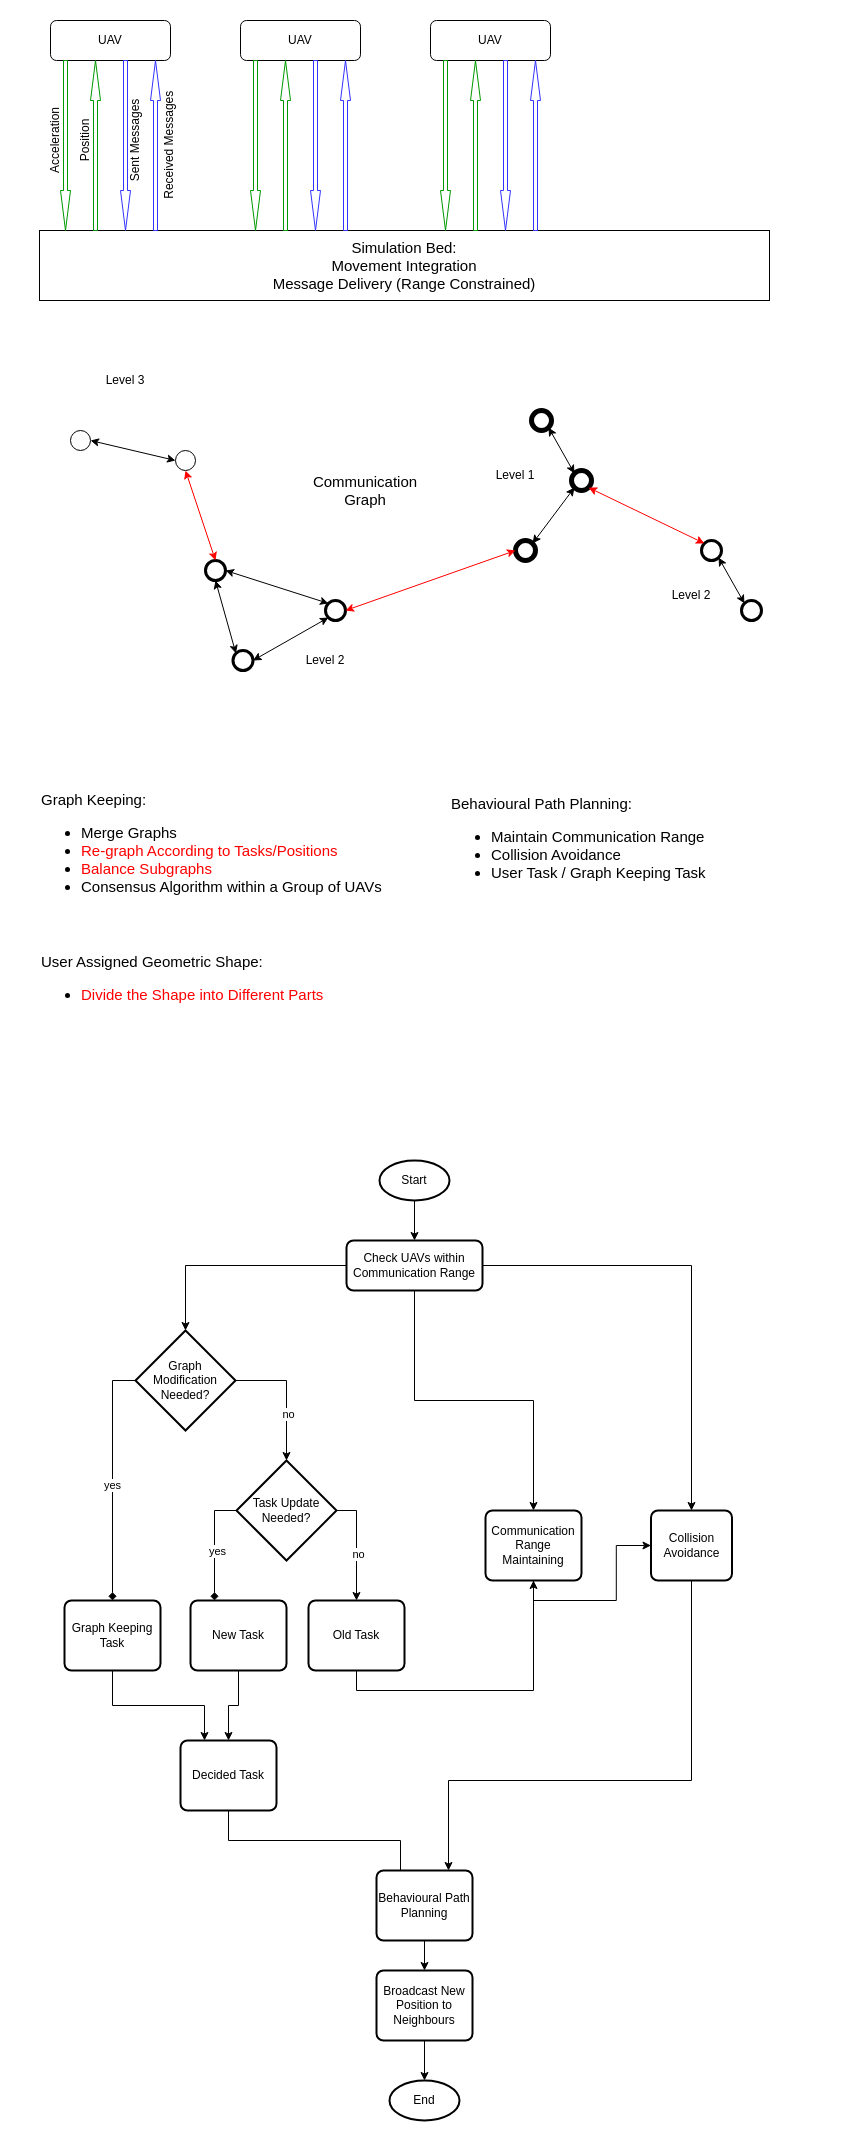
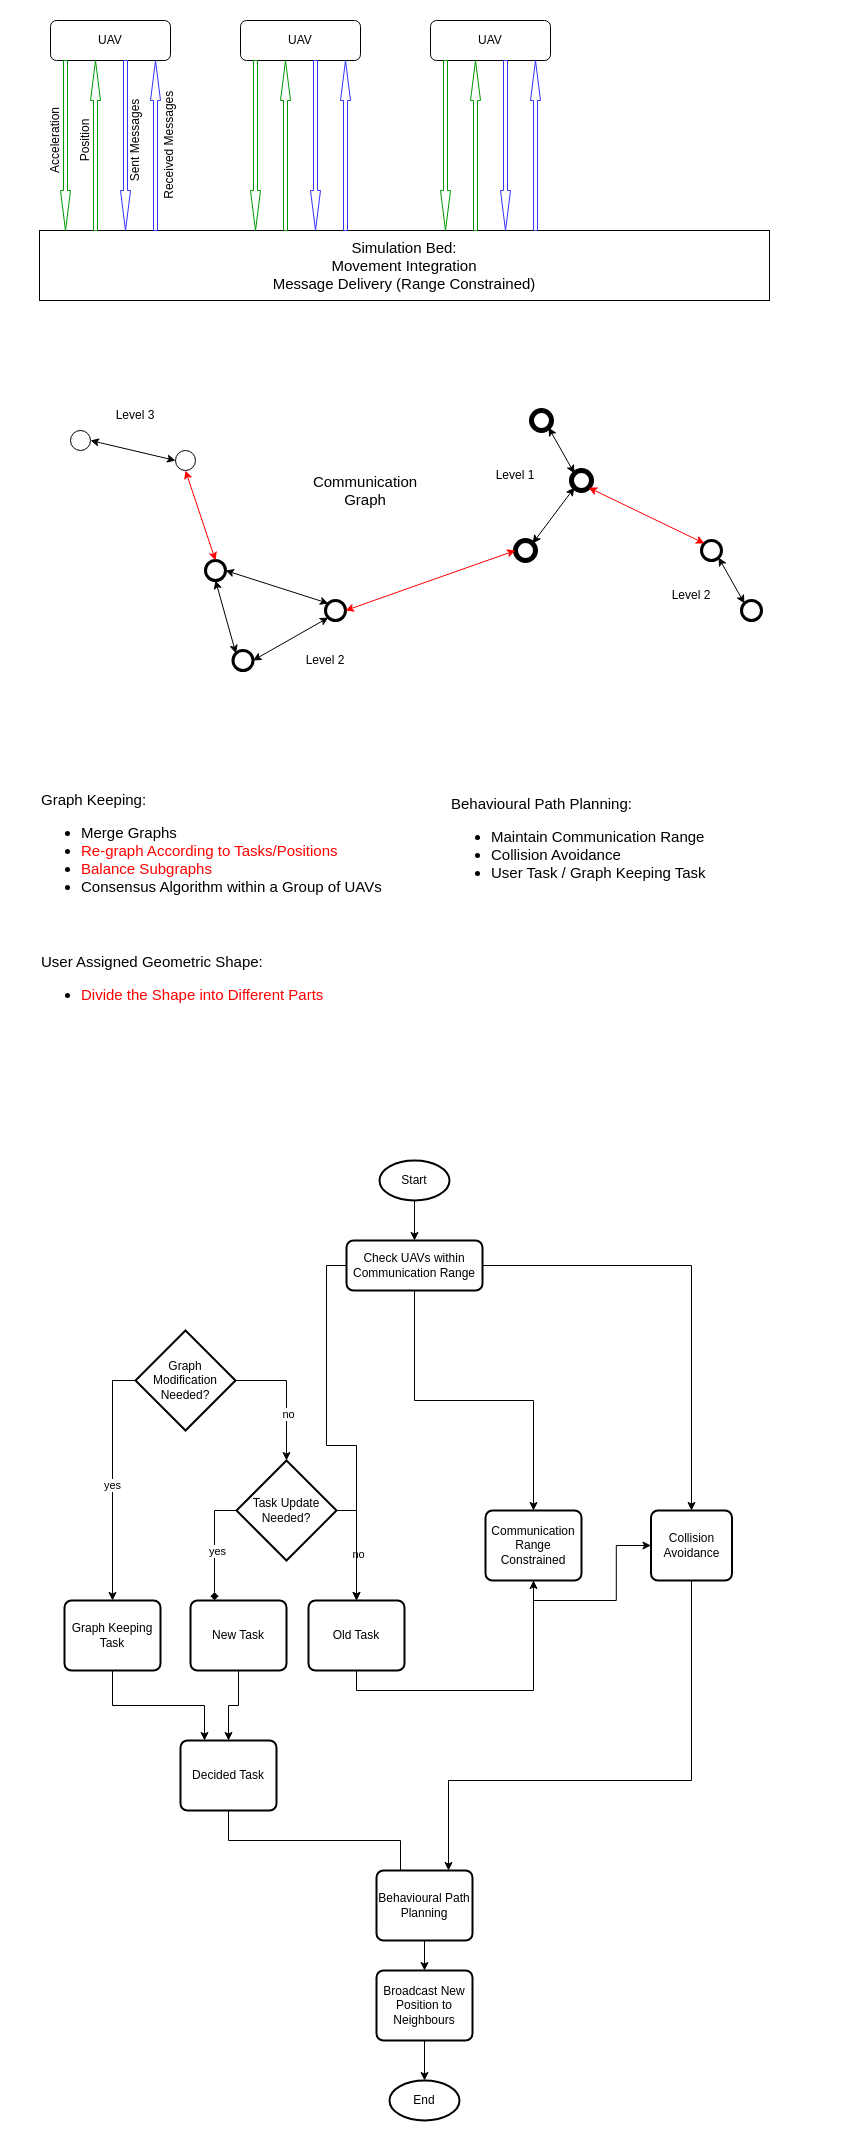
(126, 381) -> (136, 416)
(229, 1266) -> (327, 1401)
(534, 1546) -> (534, 1546)
(113, 1592) -> (113, 1592)
